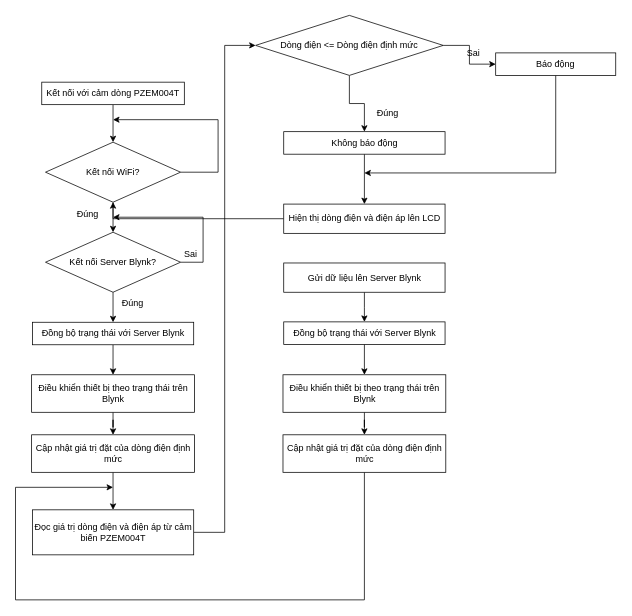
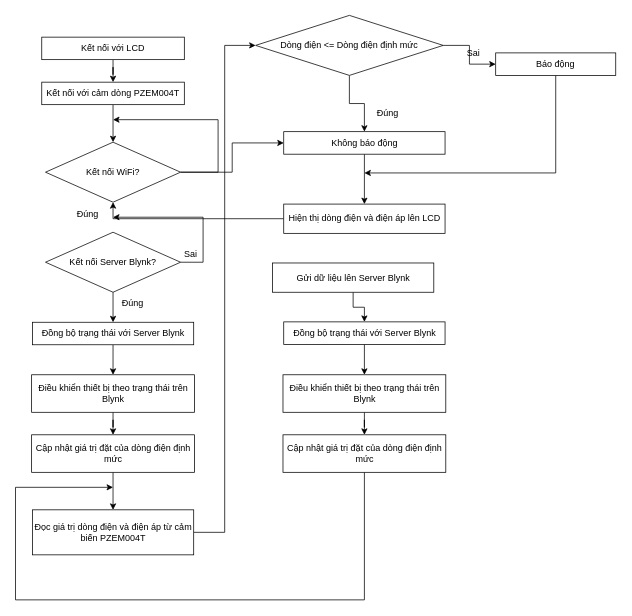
none -> (113, 48)
none -> (113, 74)
(113, 225) -> (232, 163)
(364, 278) -> (353, 278)
